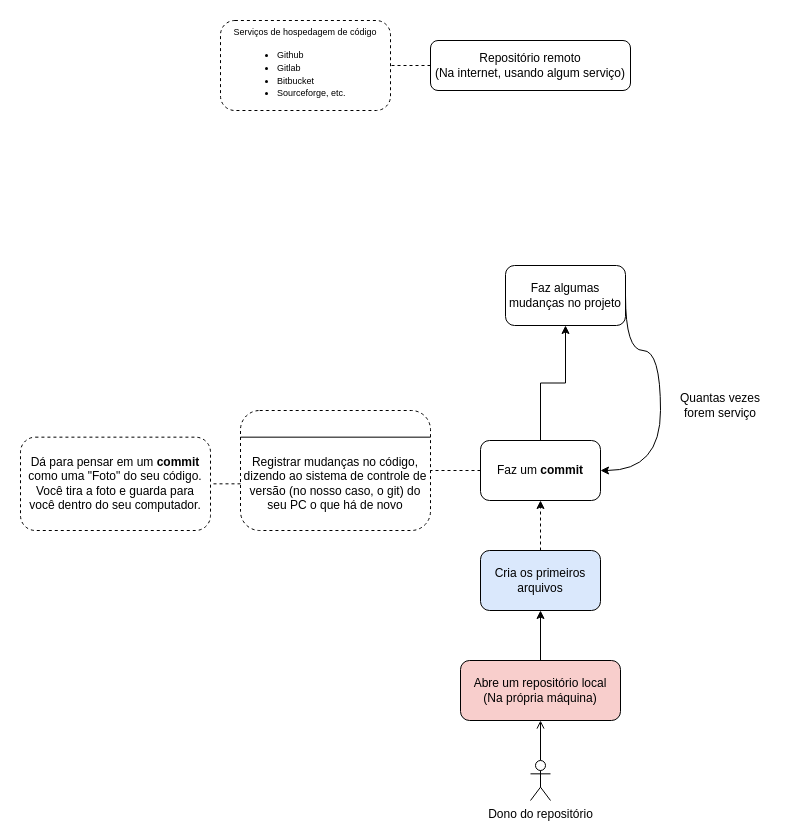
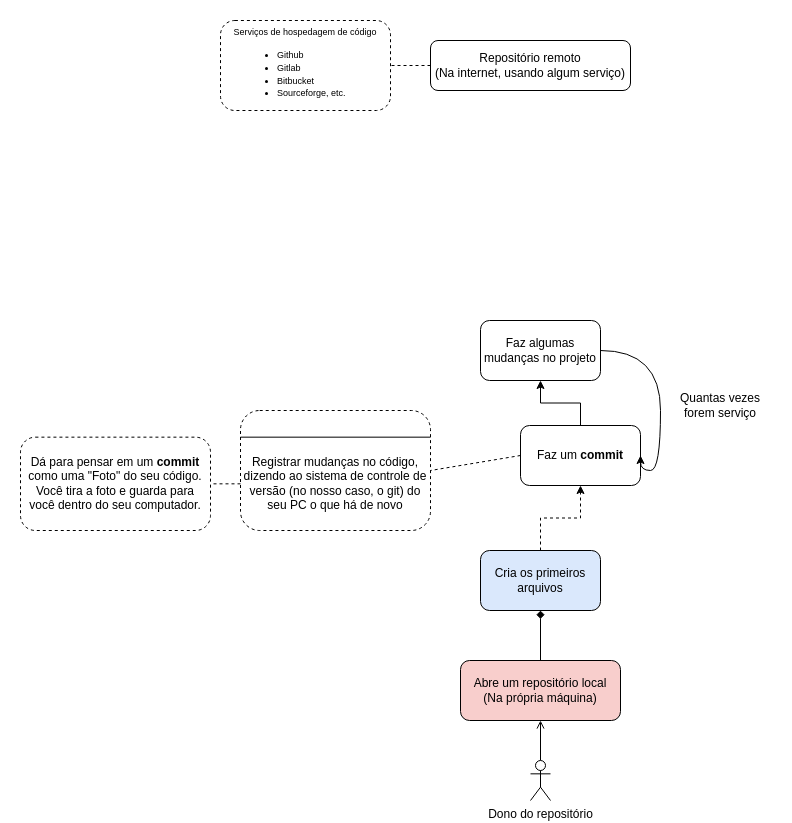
(566, 296) -> (541, 351)
(541, 471) -> (581, 456)
(541, 618) -> (541, 619)
